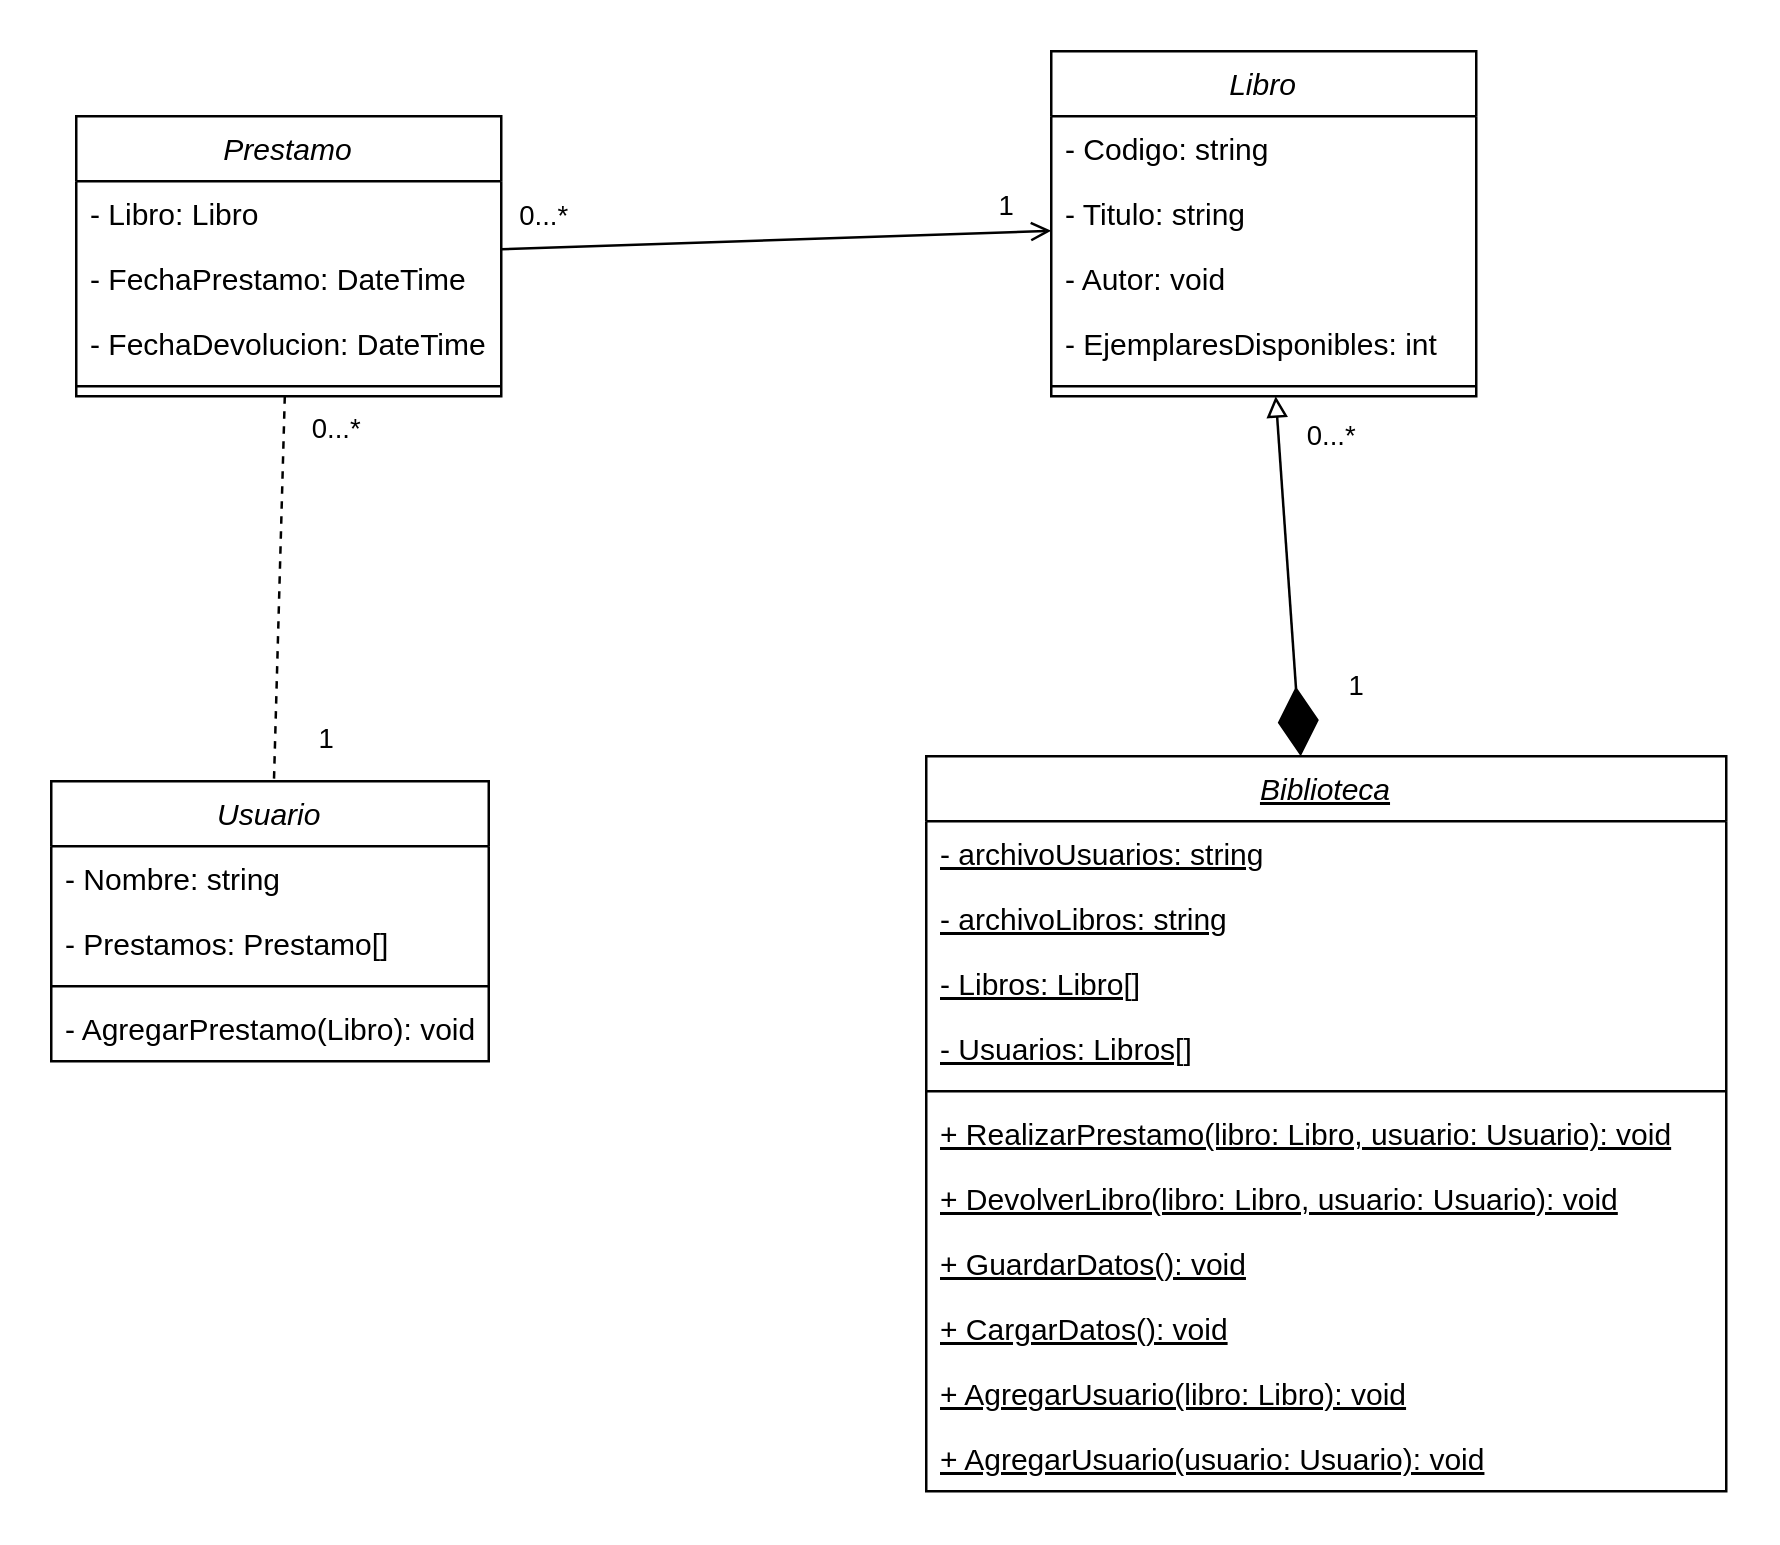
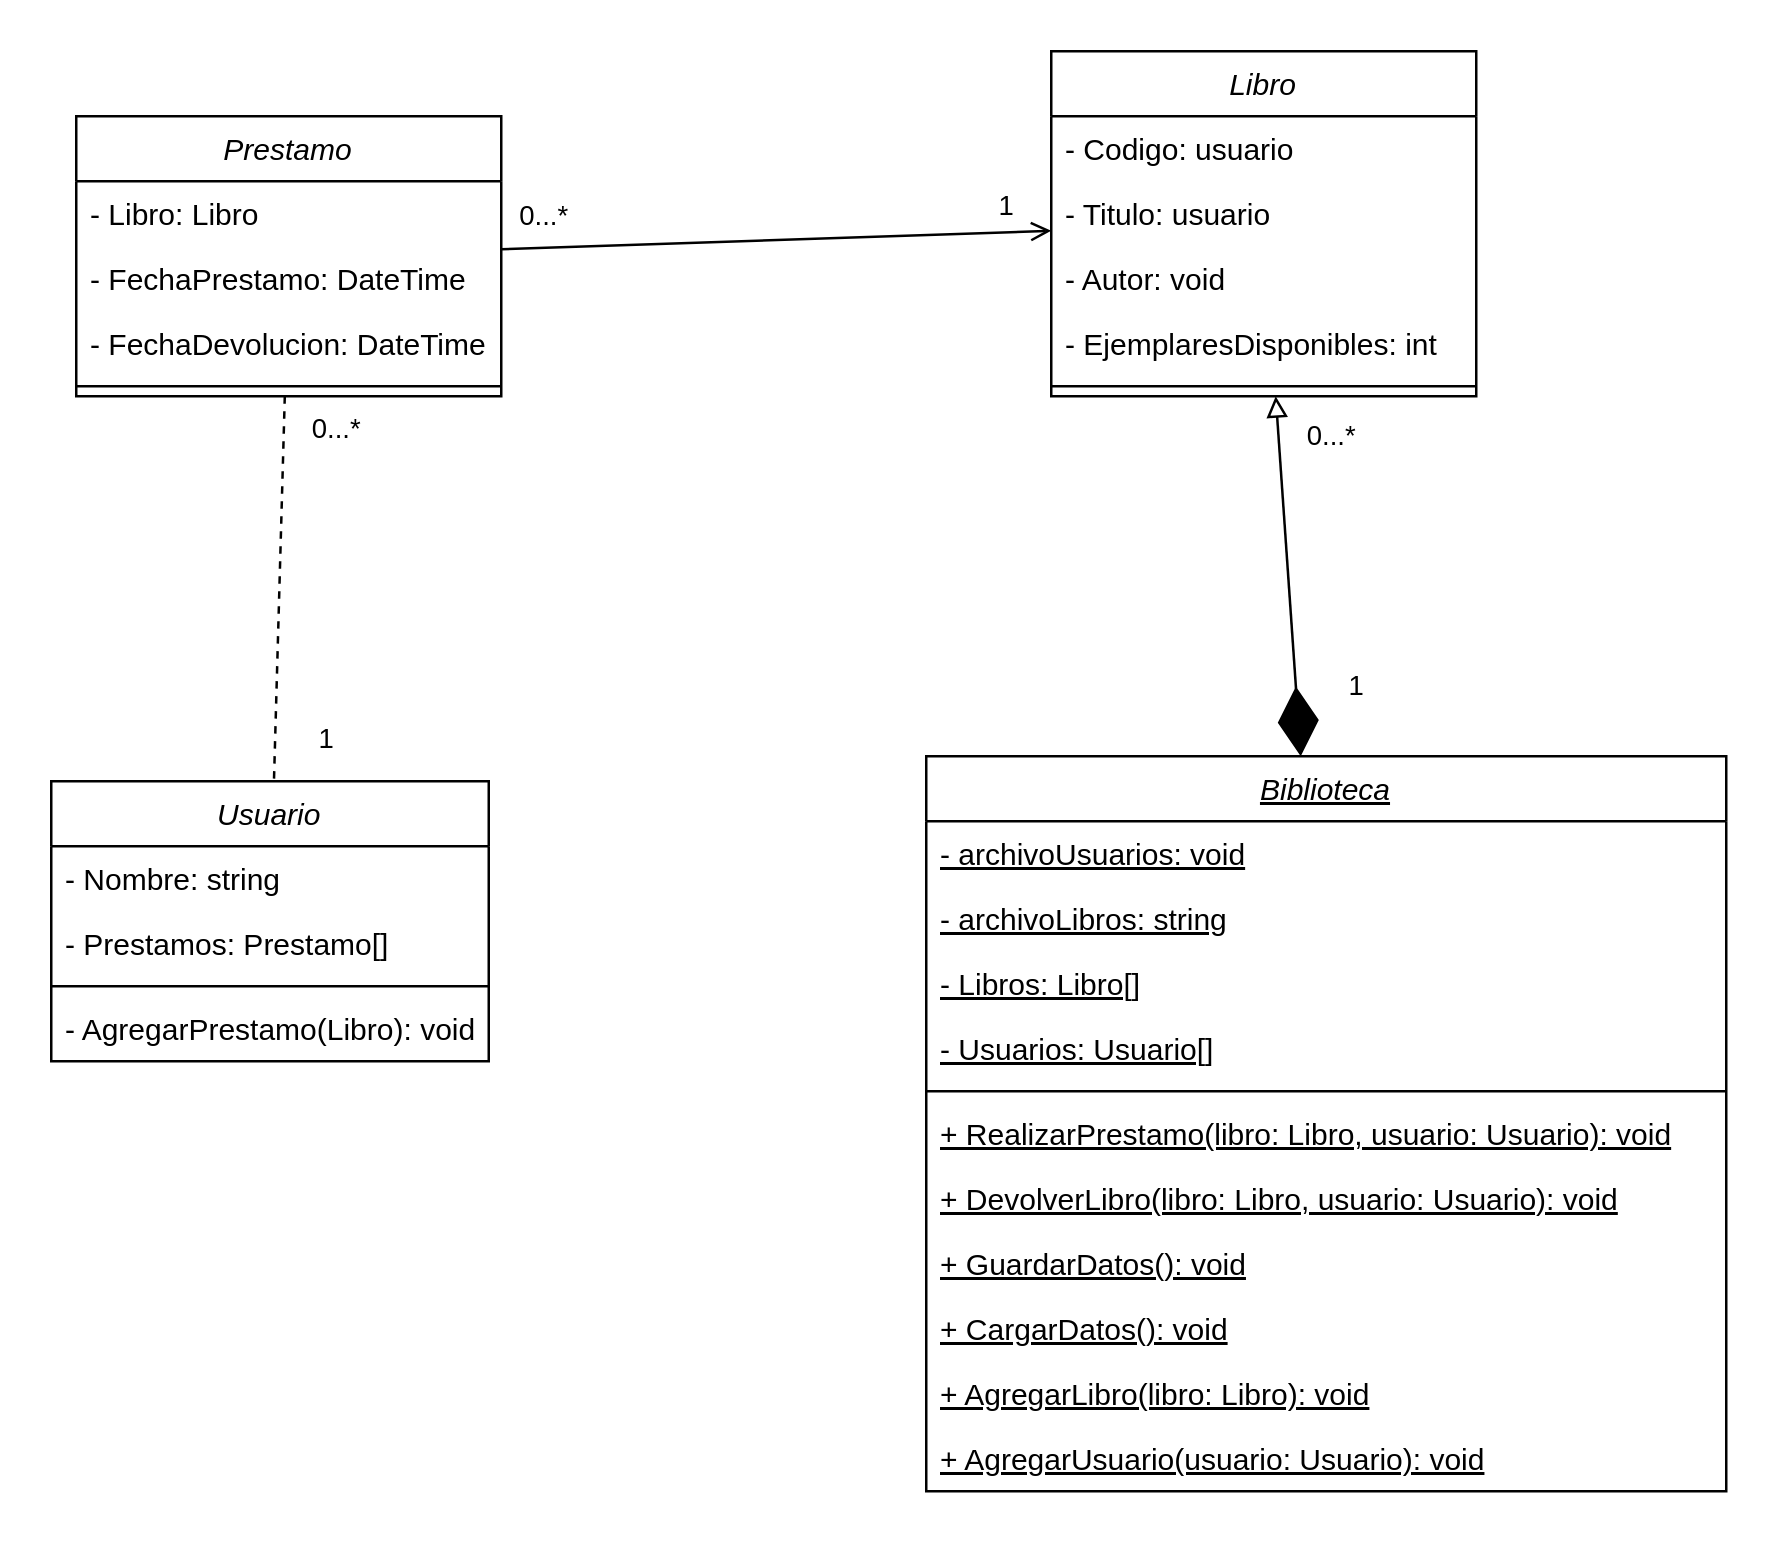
(1180, 150) -> (1188, 150)
(1176, 215) -> (1184, 215)
(1127, 855) -> (1110, 855)
(1089, 1050) -> (1097, 1050)
(1203, 1395) -> (1187, 1395)
